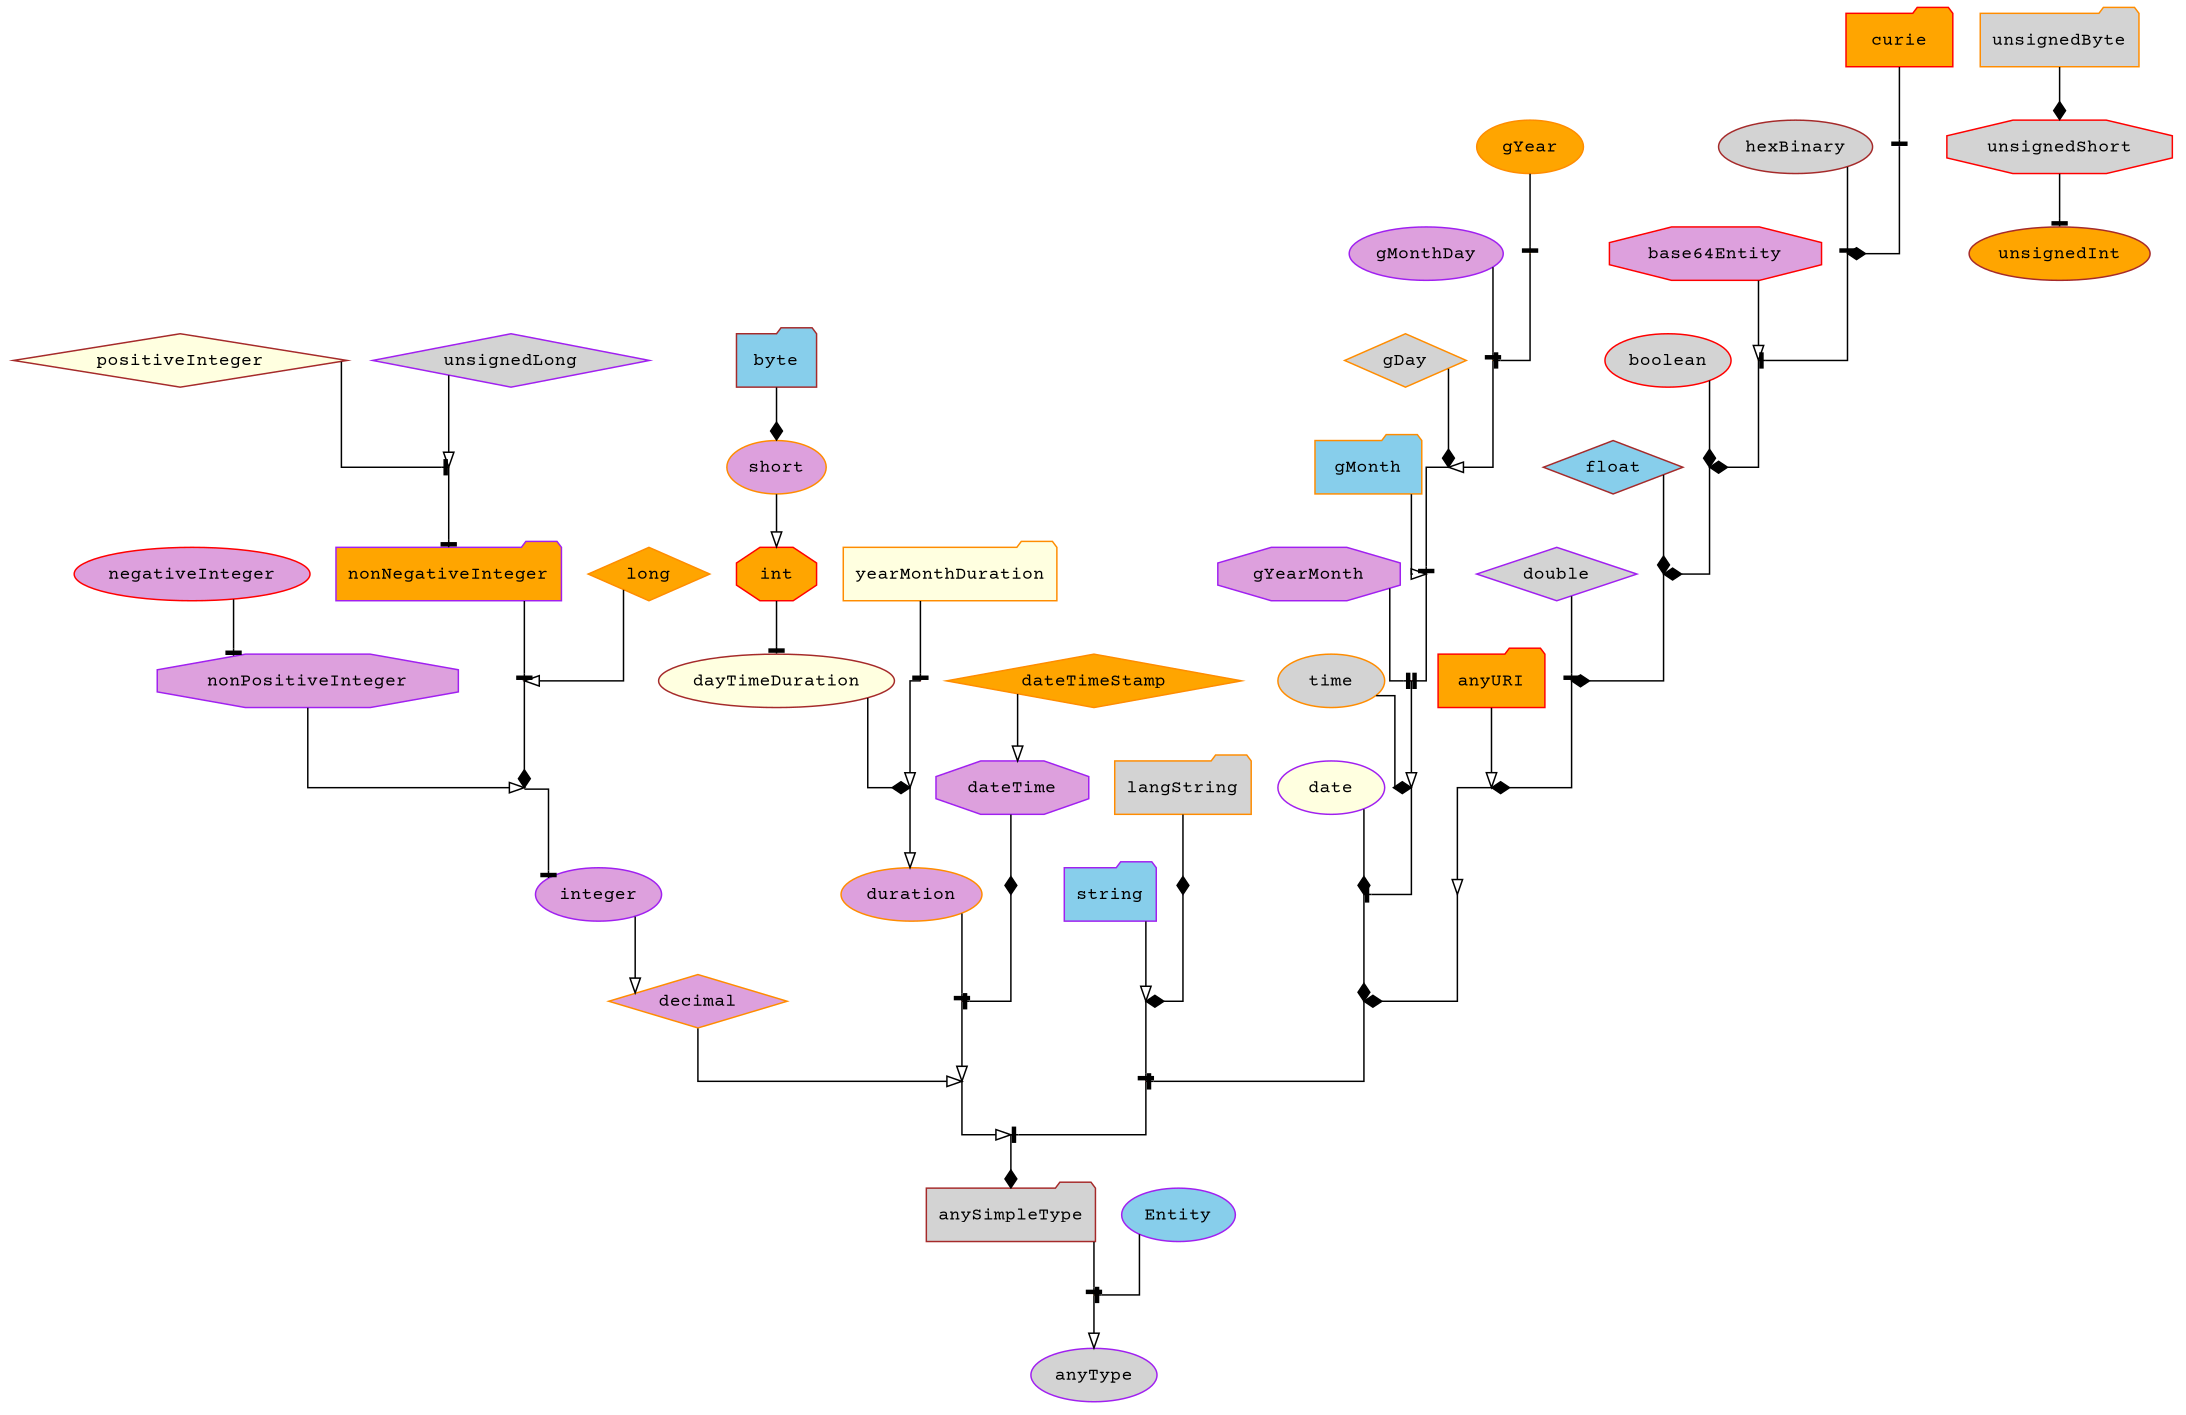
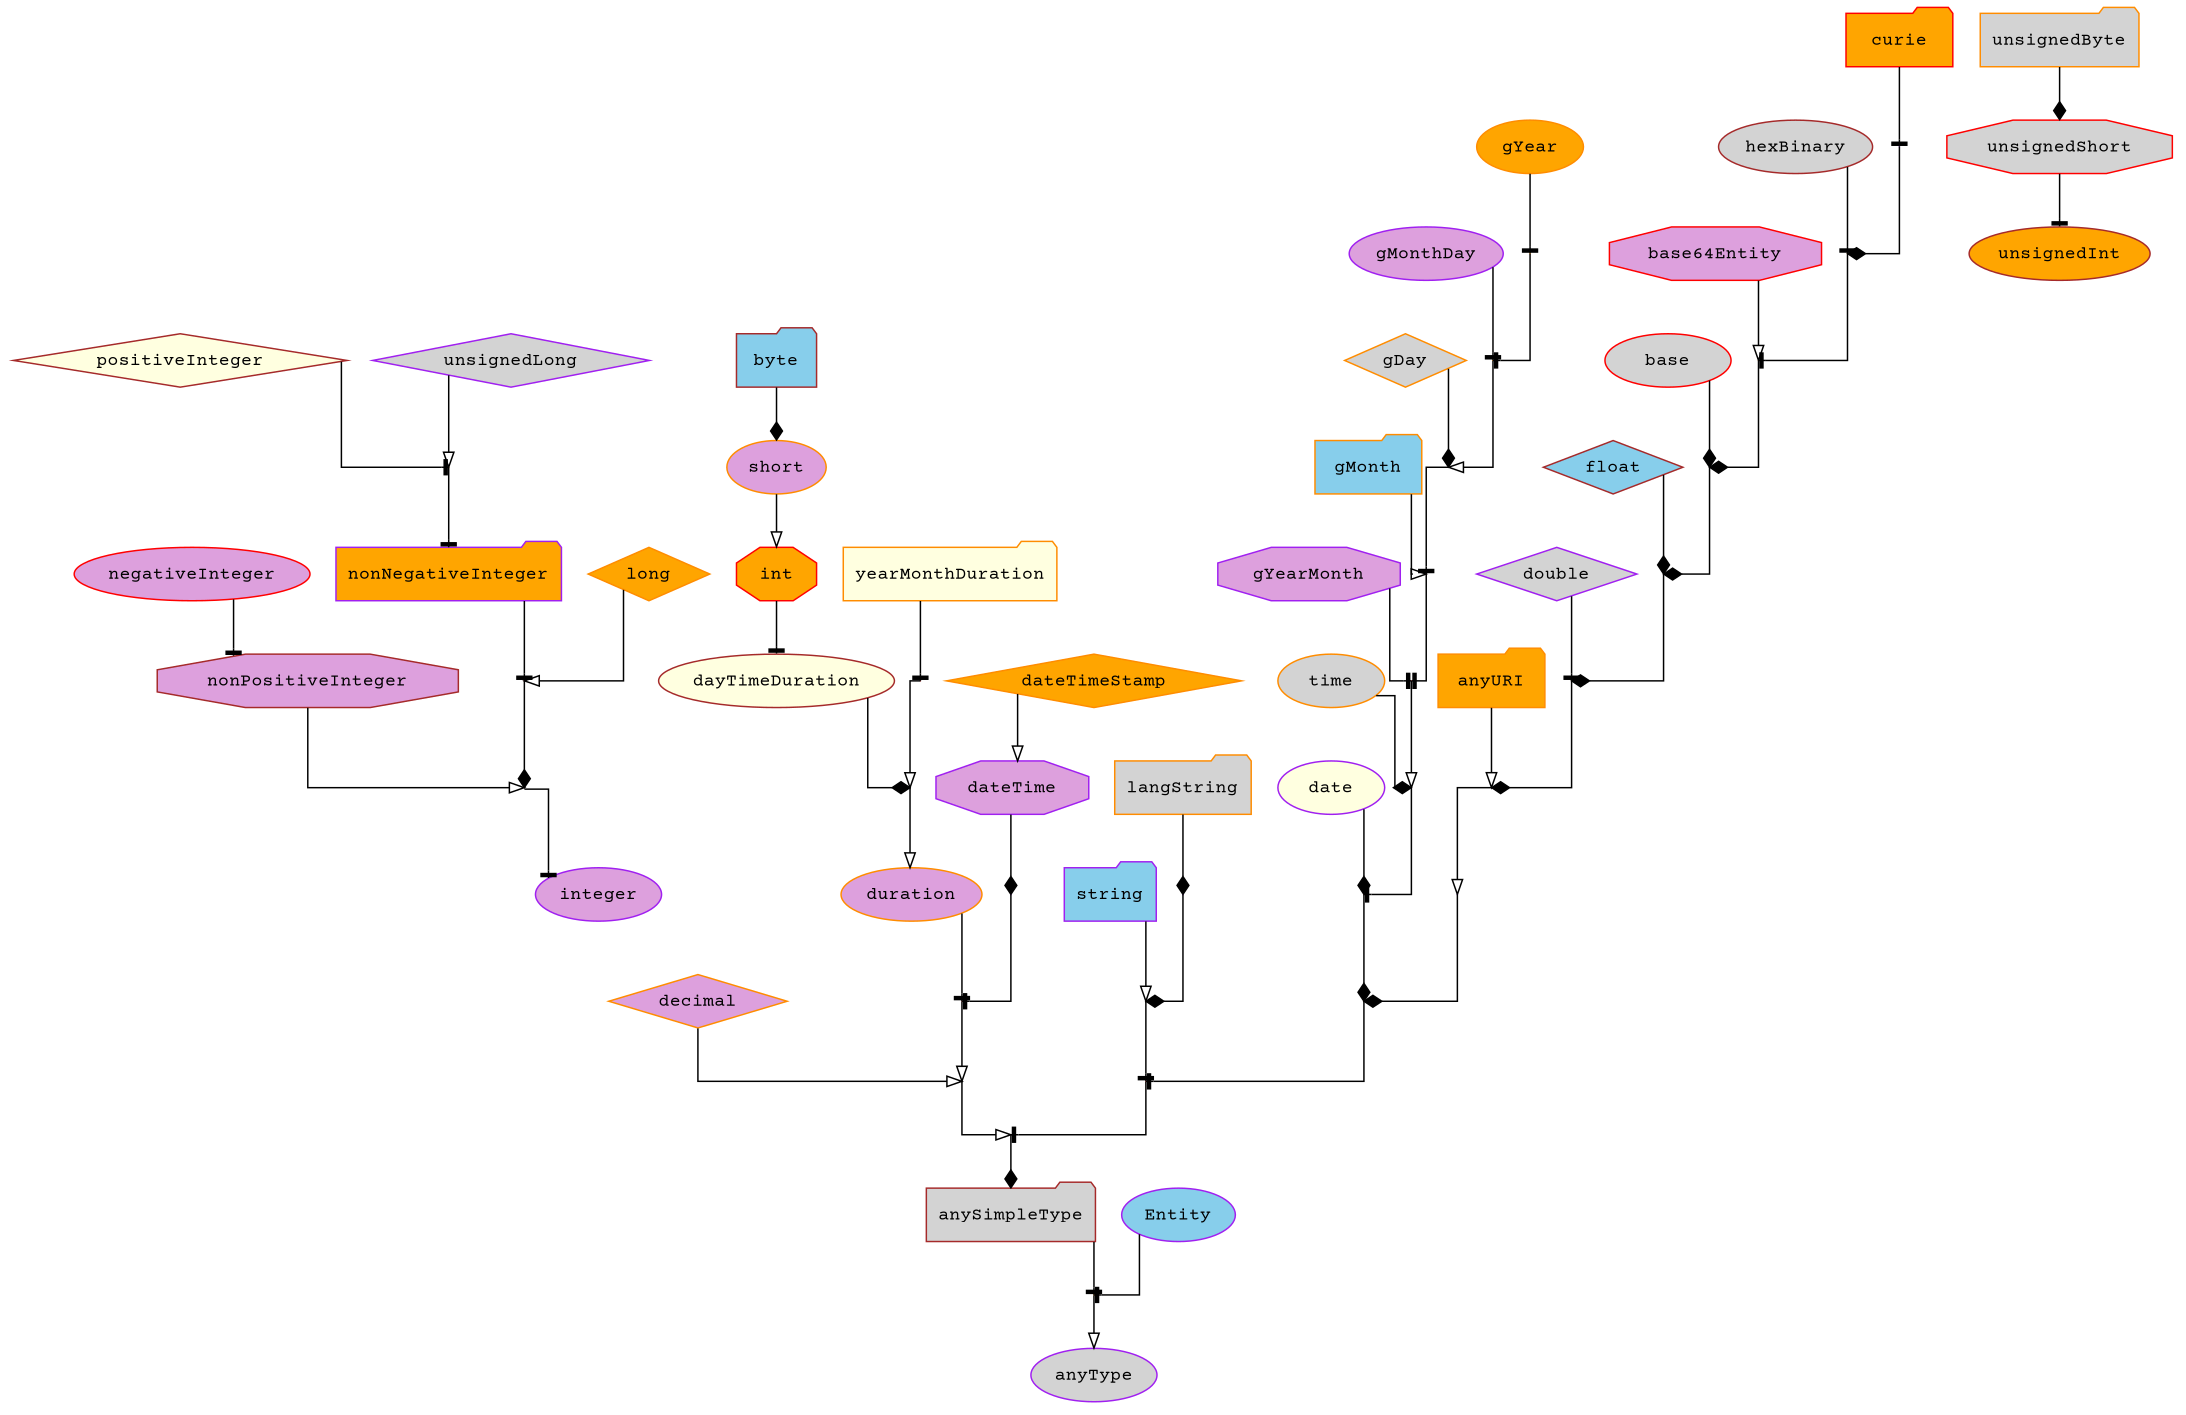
(1668, 360) -> (1668, 360)
(308, 681) -> (308, 681)
(1491, 681) -> (1491, 681)
(635, 947) -> none
